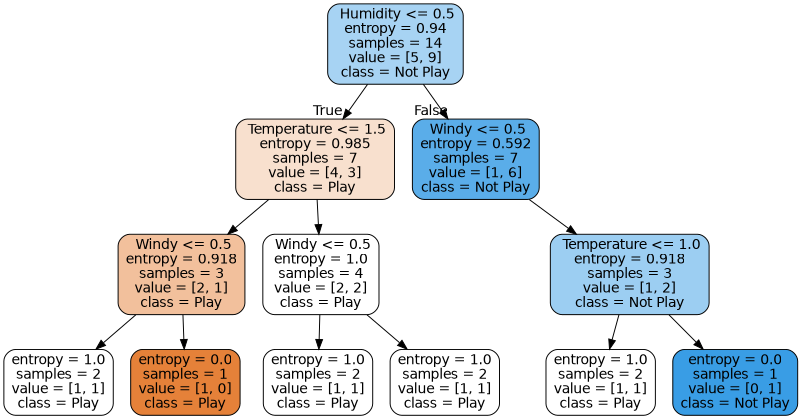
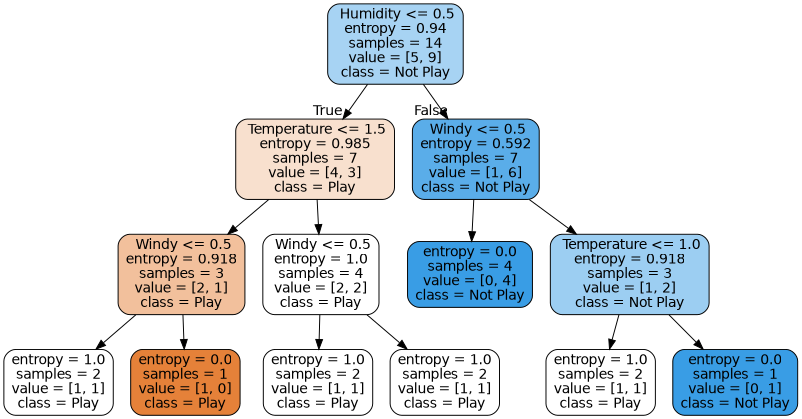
none -> (470, 274)
